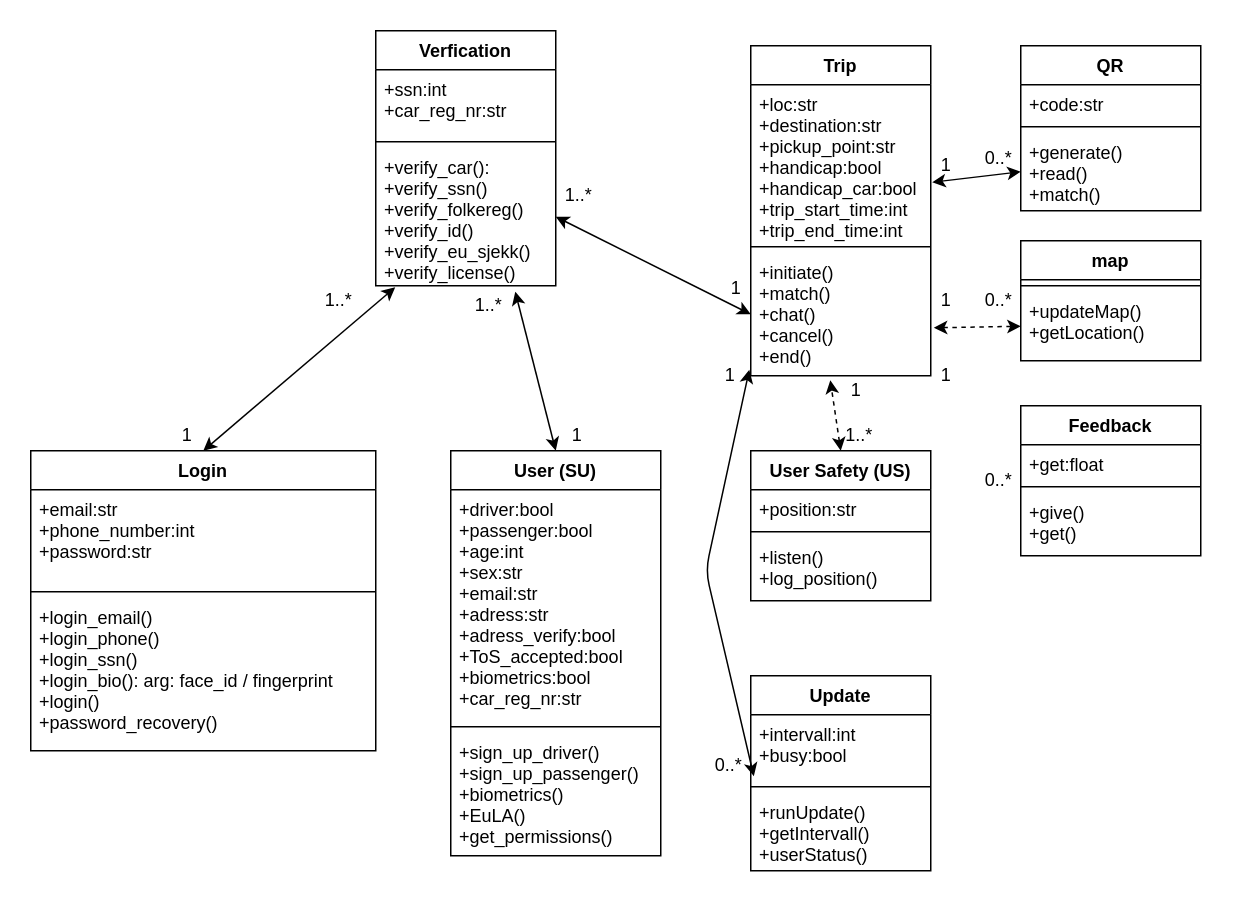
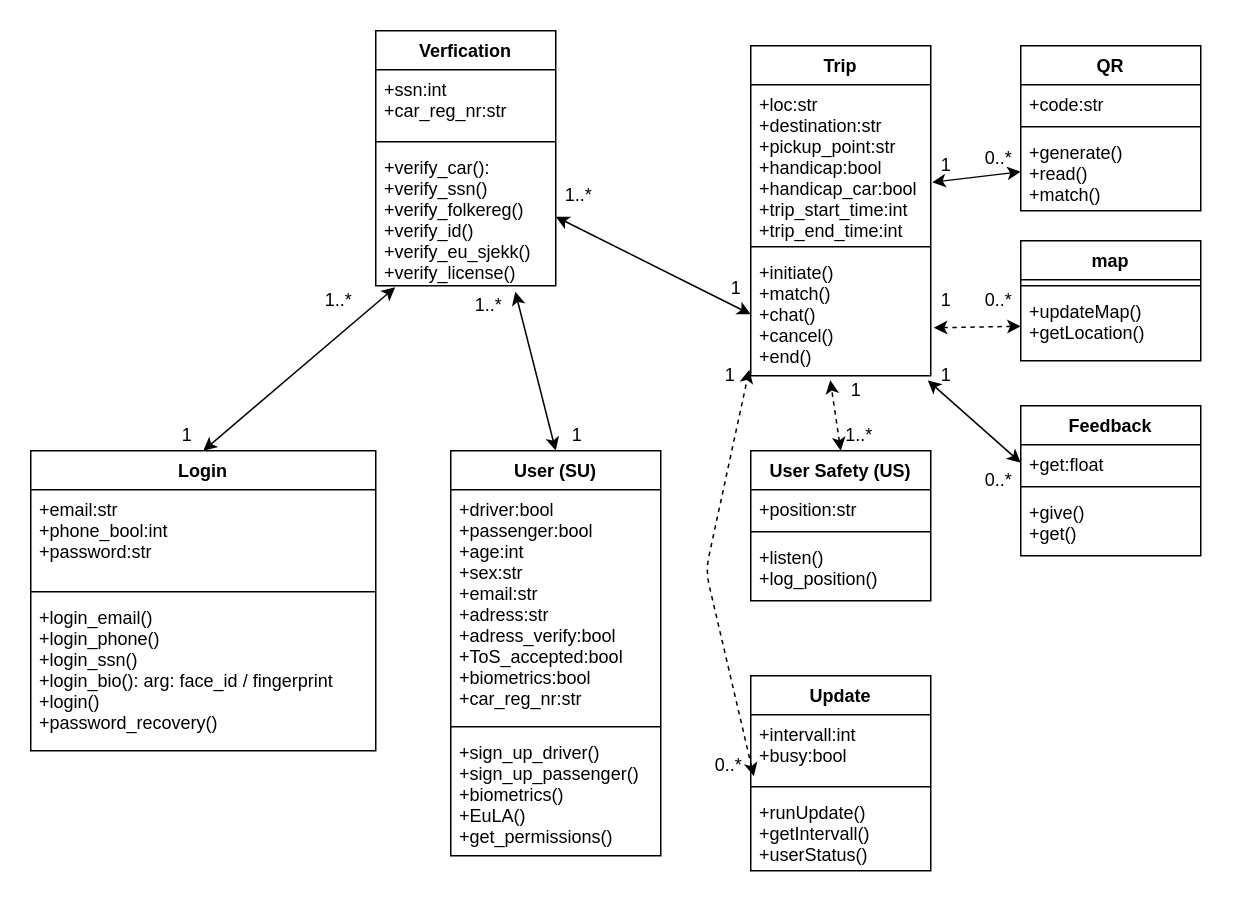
none -> (974, 421)
(82, 510) -> (82, 510)
(708, 565) -> (708, 565)
